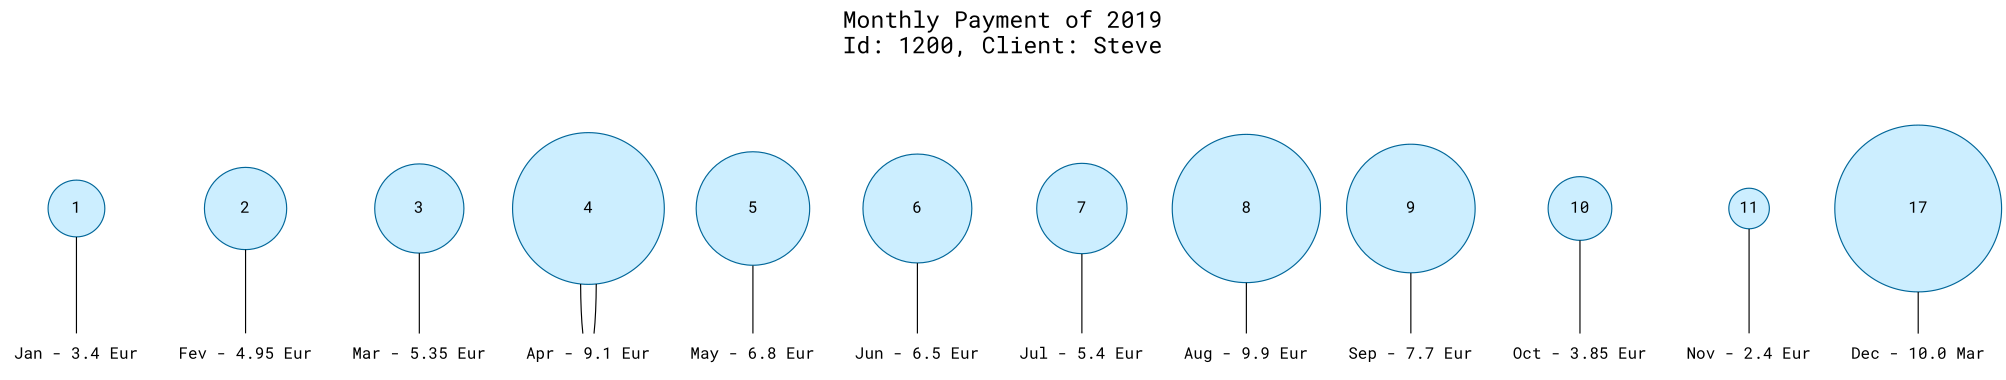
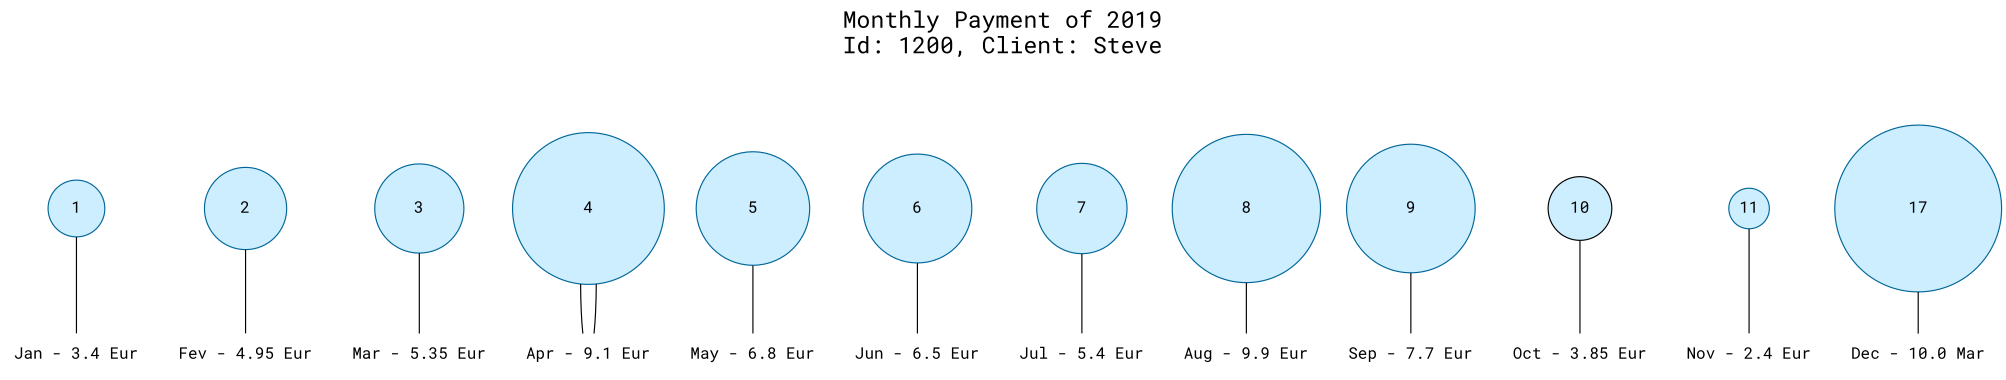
(1580, 209) -> (1580, 209)
